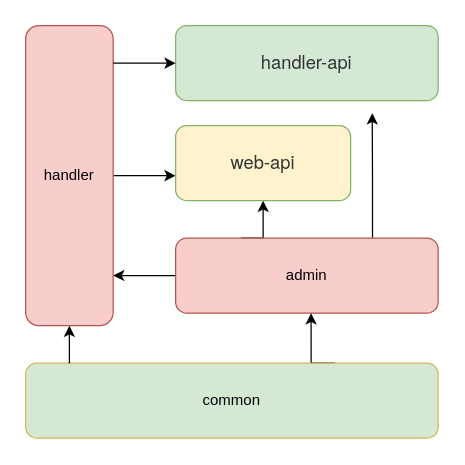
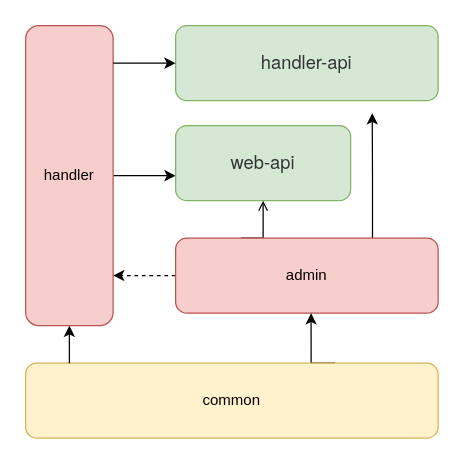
(263, 163) -> (263, 163)
(263, 211) -> (263, 209)
(147, 276) -> (147, 276)
(232, 401) -> (232, 401)
